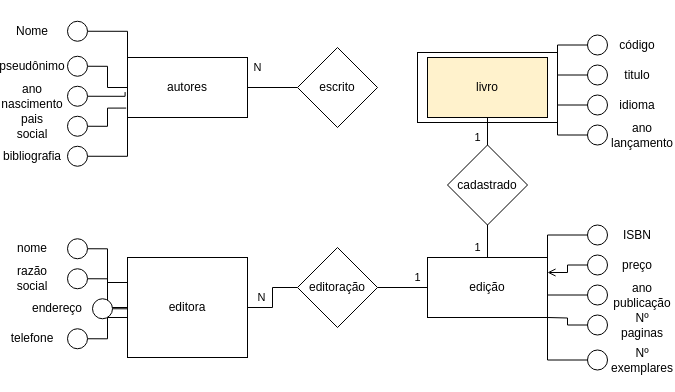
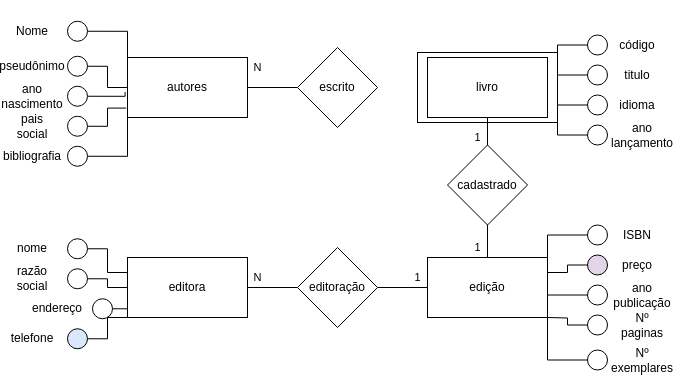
(488, 88) -> (488, 88)
(598, 265) -> (598, 265)
(553, 273) -> (552, 273)
(188, 308) -> (188, 288)
(78, 339) -> (78, 339)
